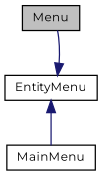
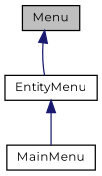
(59, 47) -> (43, 59)
